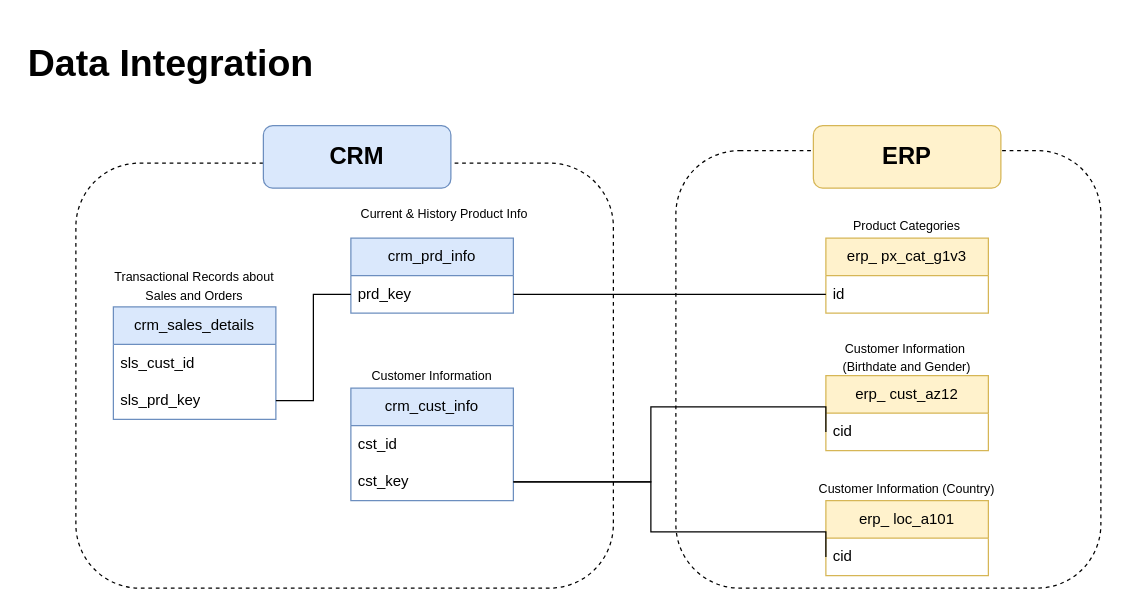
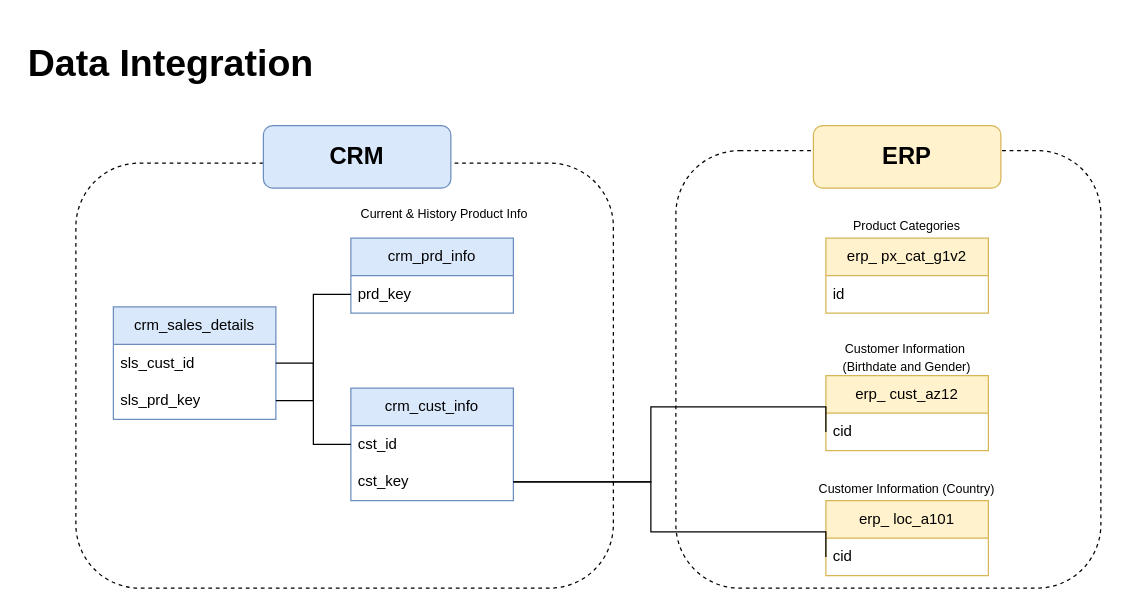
(907, 257) -> (907, 257)
(194, 285) -> none
(669, 294) -> none
(432, 376) -> none
none -> (313, 441)
